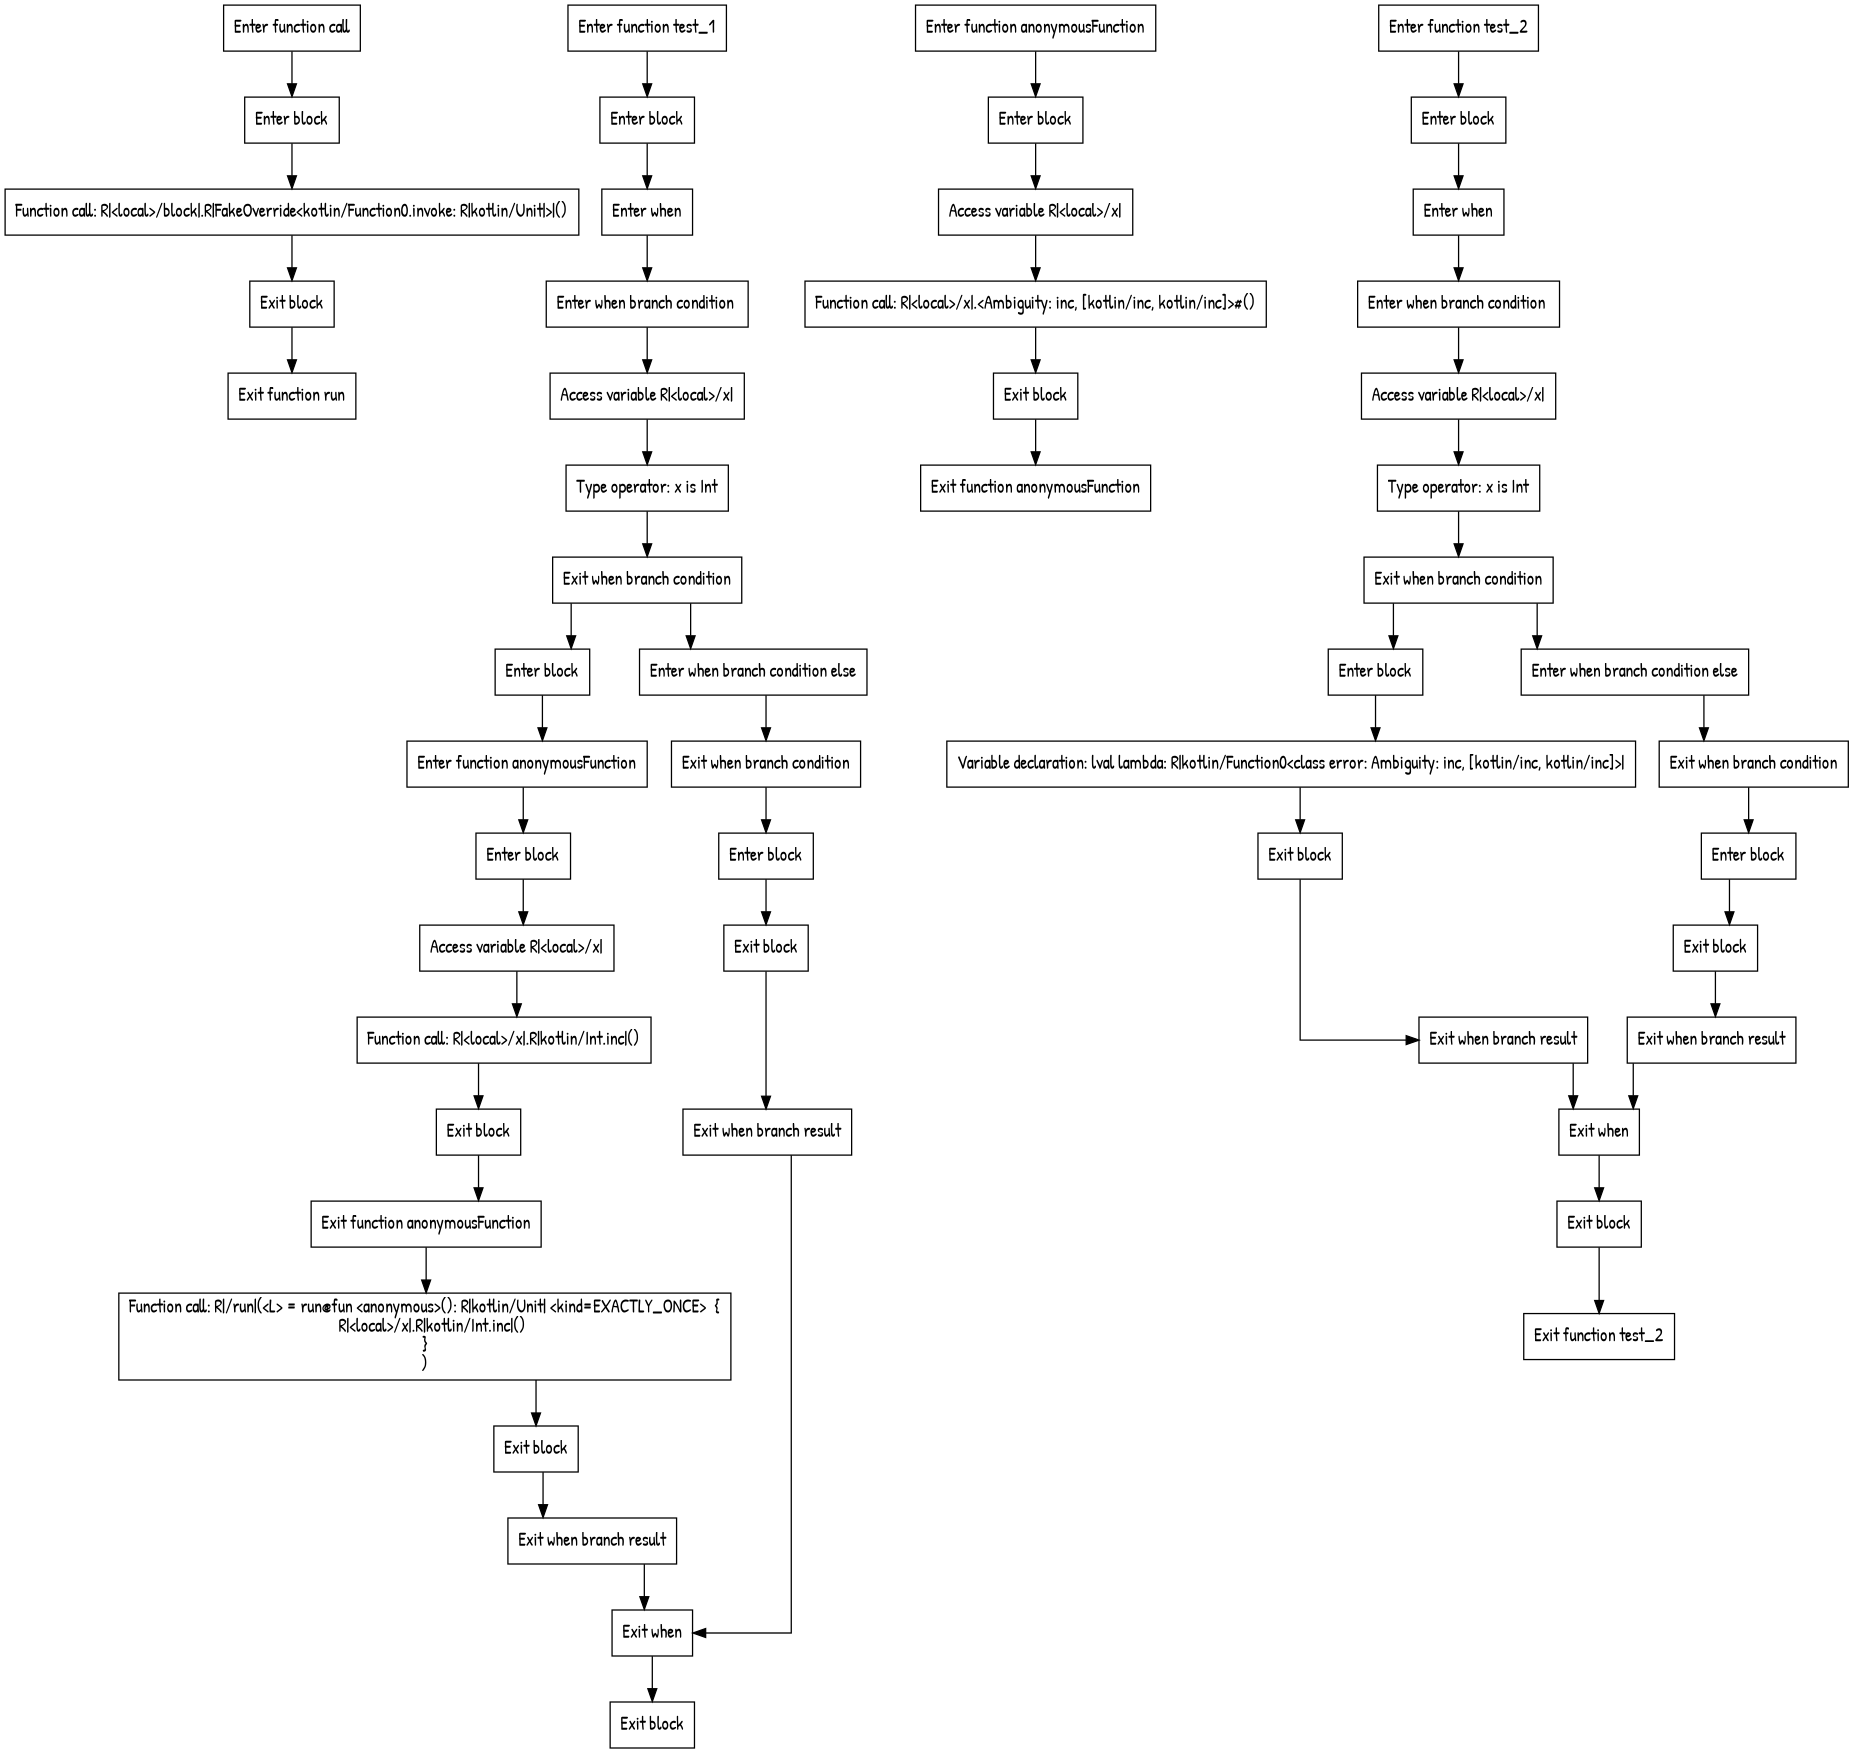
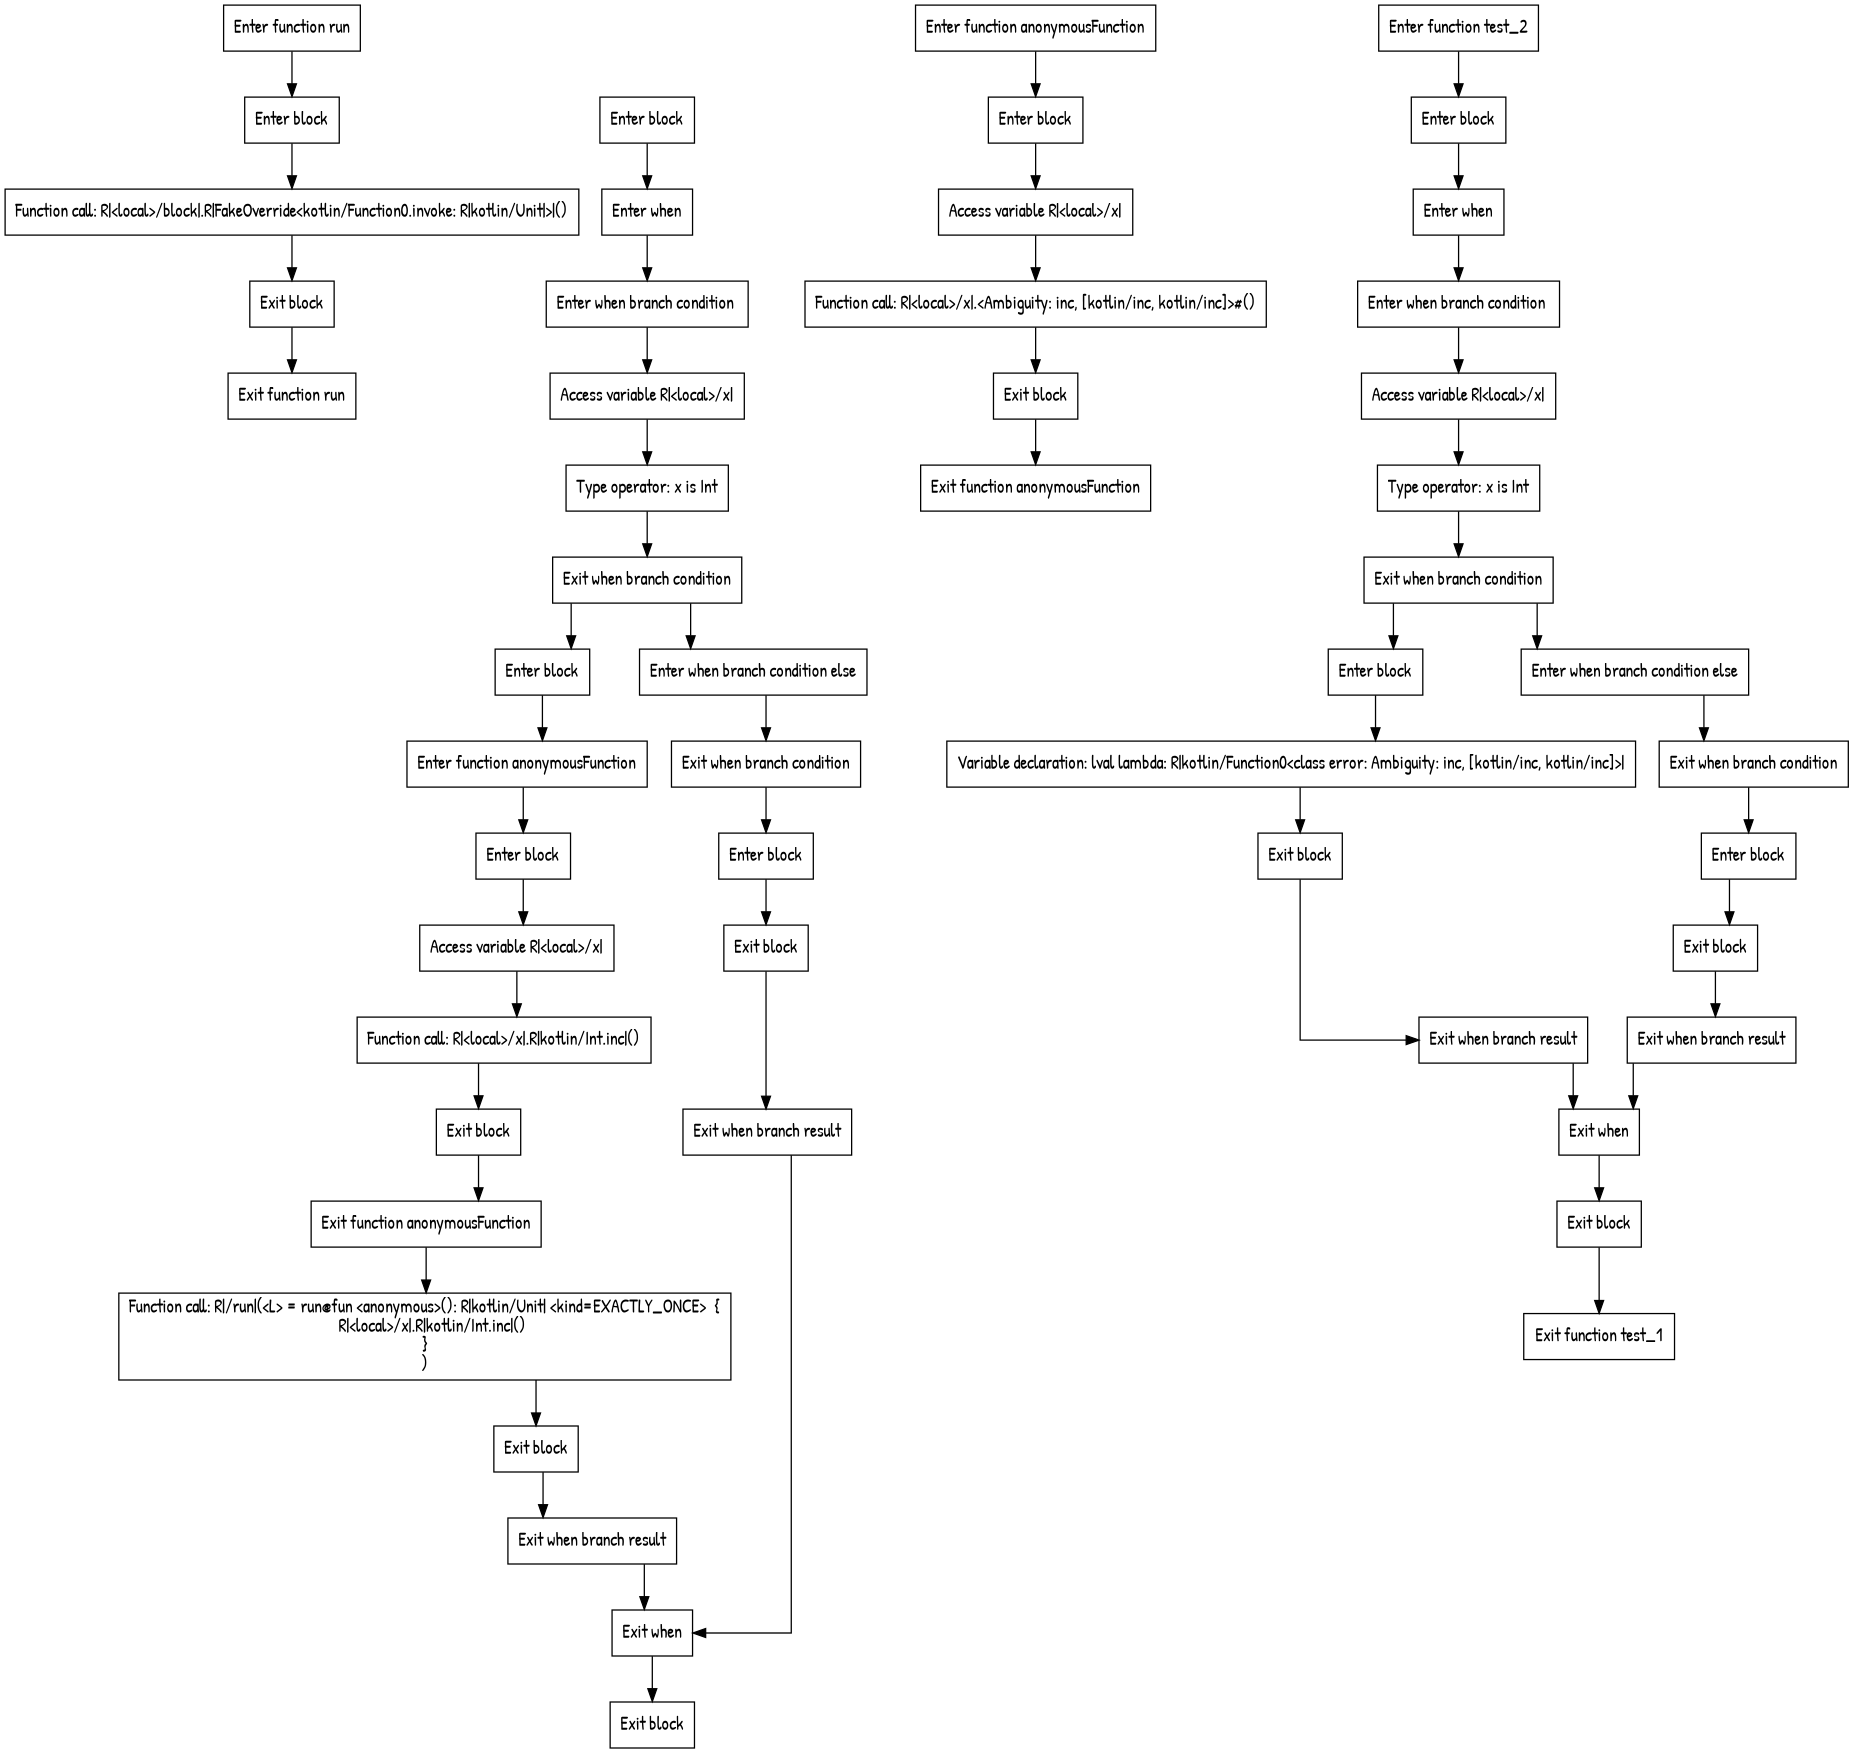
(292, 28) -> (292, 28)
(647, 28) -> none
(1599, 1337) -> (1599, 1337)
